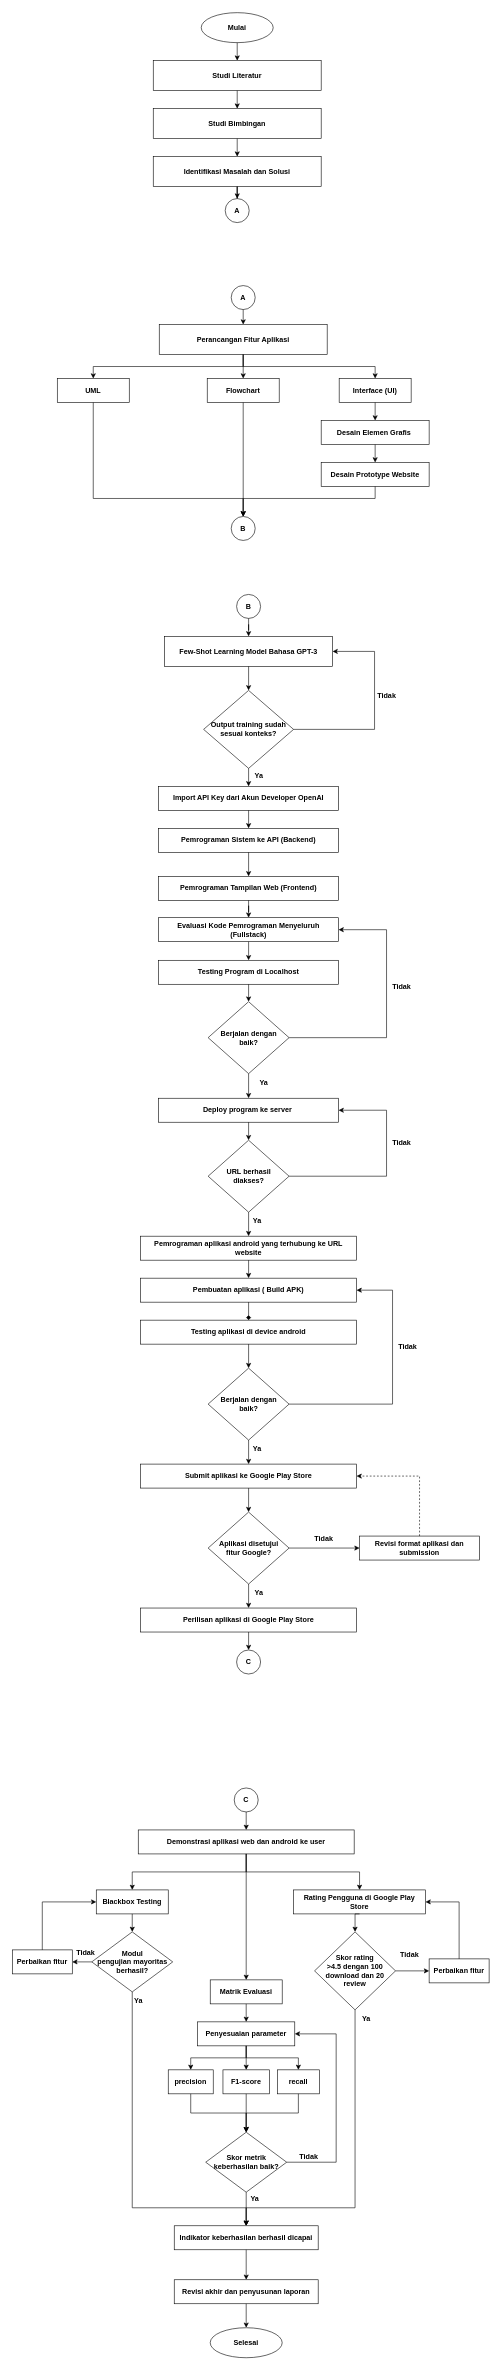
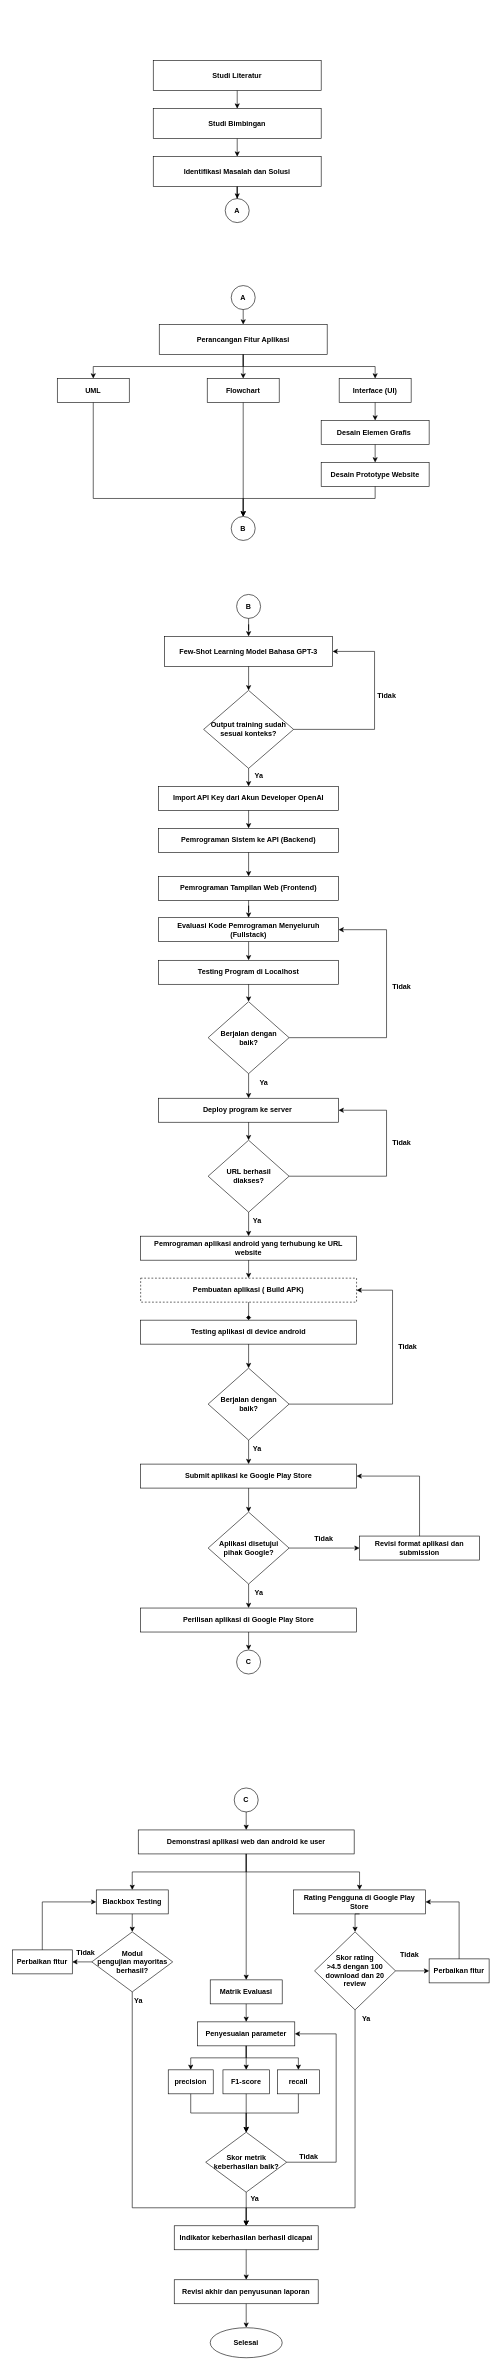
(237, 27) -> none
(237, 43) -> none
(249, 1290) -> (249, 1290)
(420, 1476) -> (420, 1476)
(249, 1548) -> (249, 1548)
